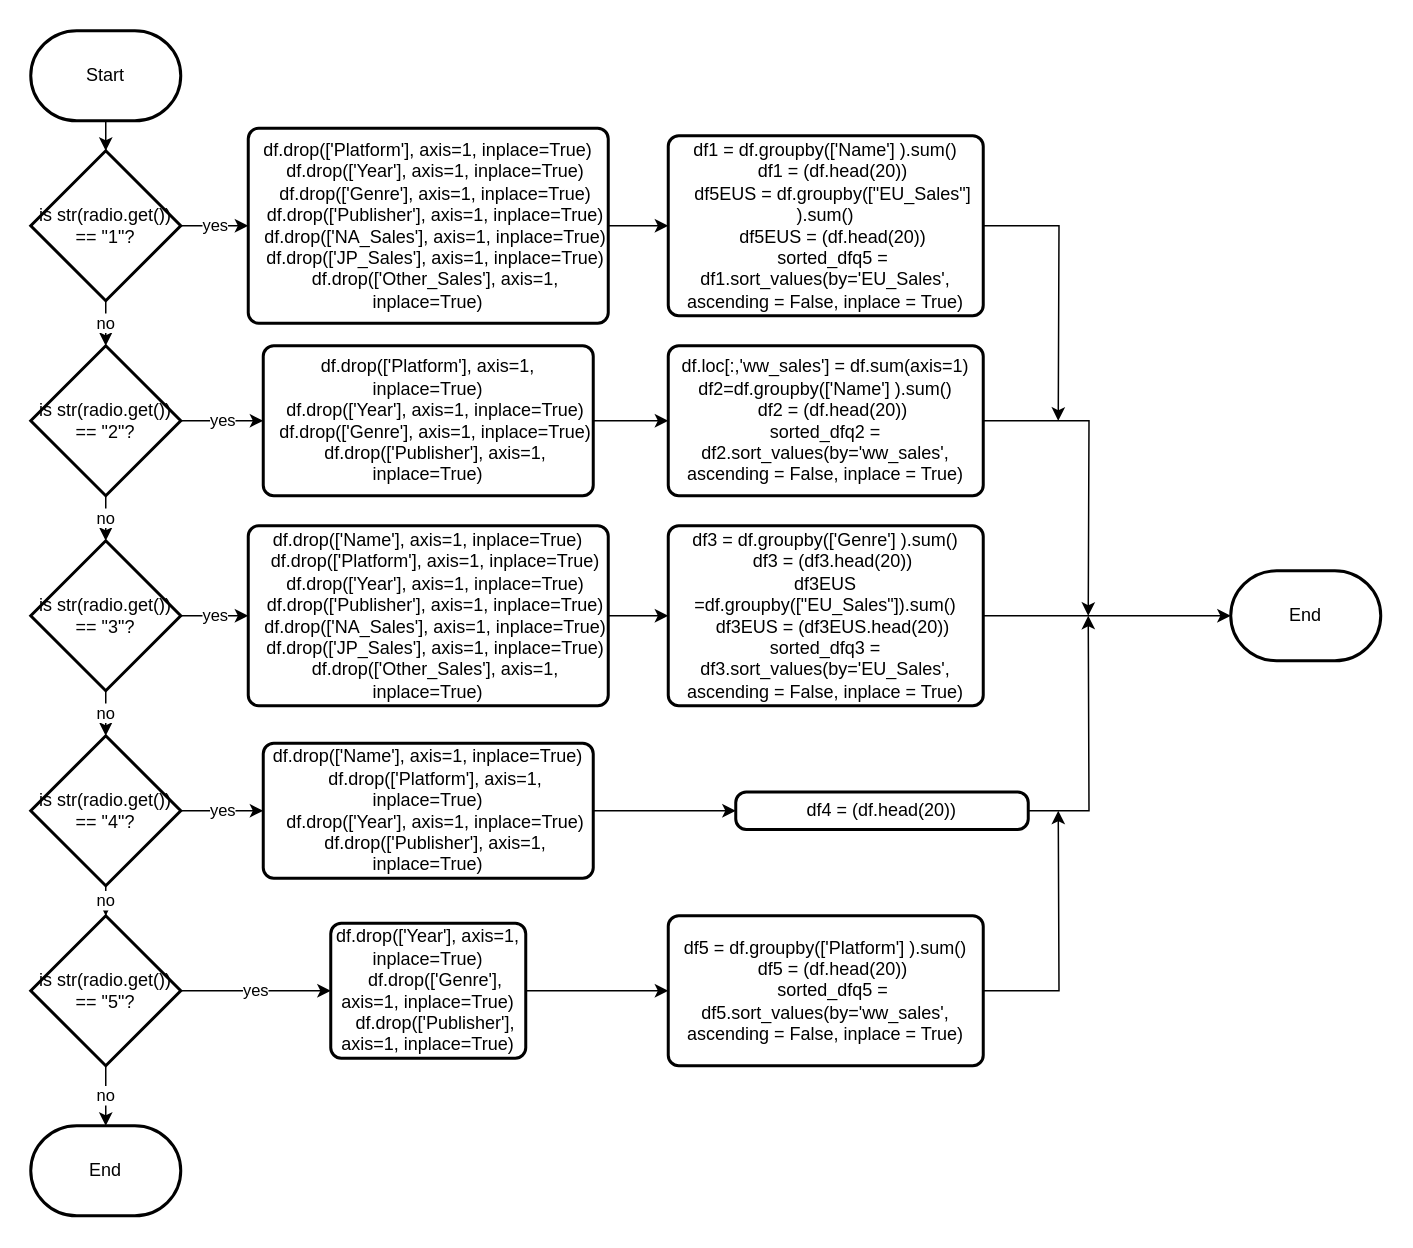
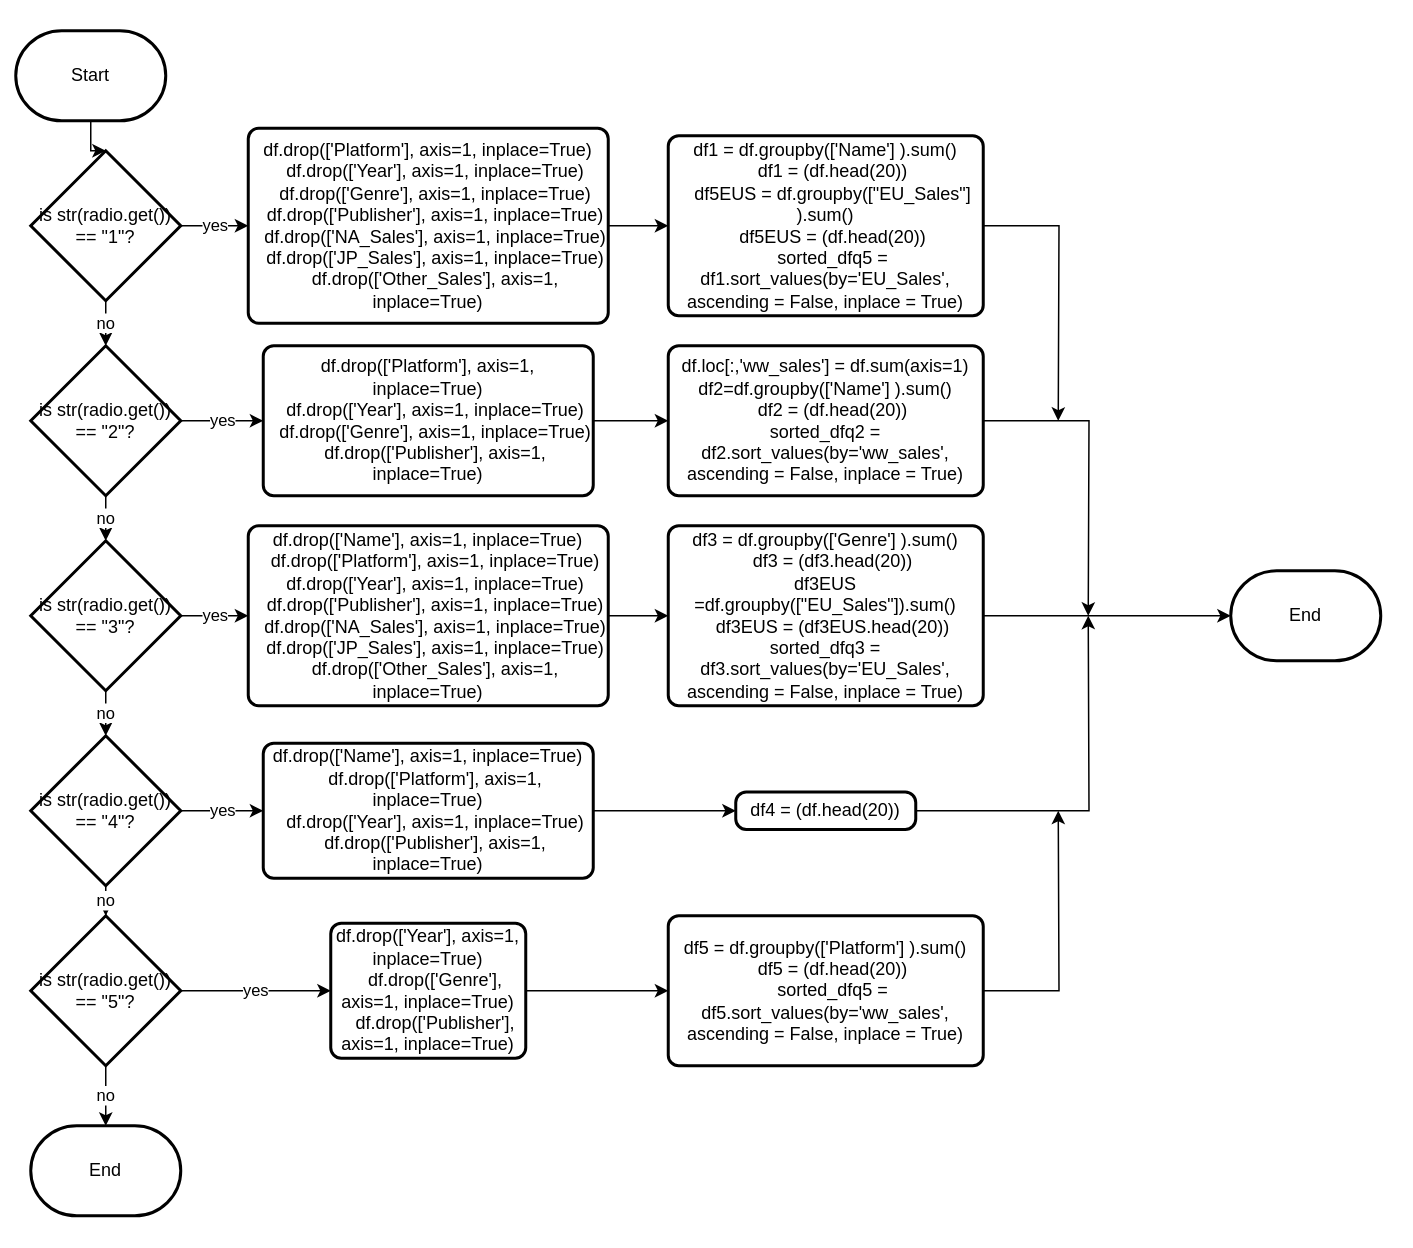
(106, 76) -> (91, 76)
(882, 811) -> (826, 811)
